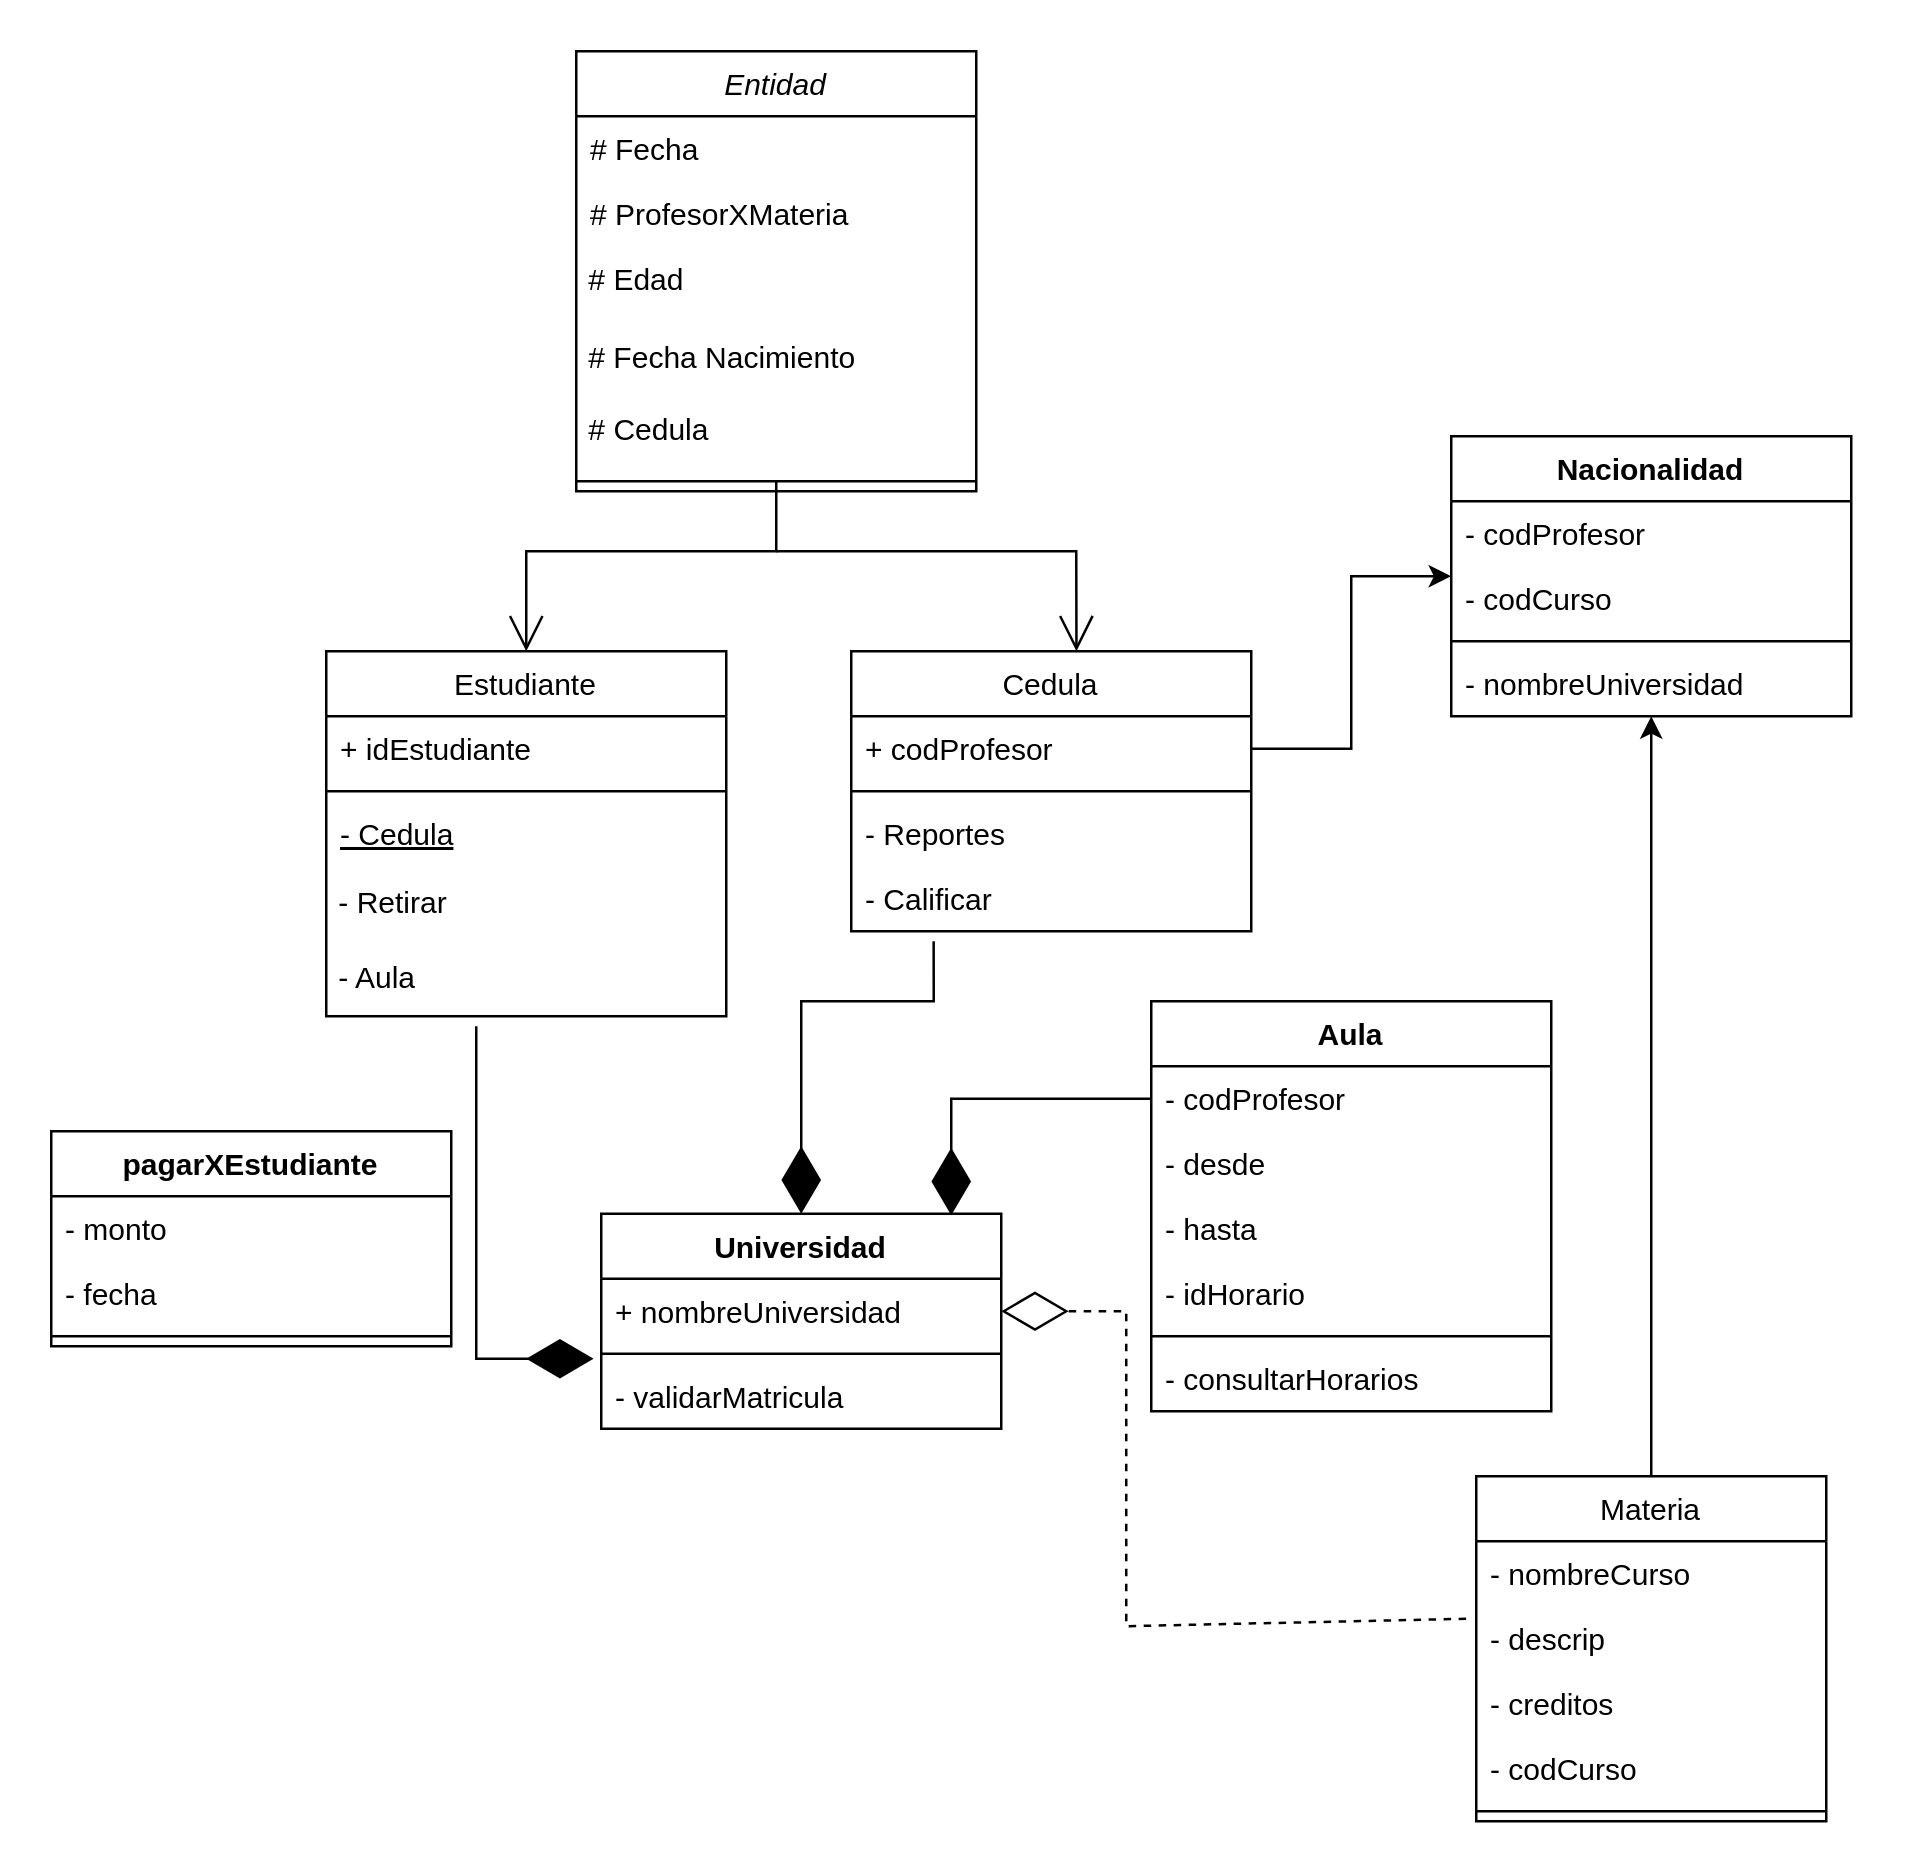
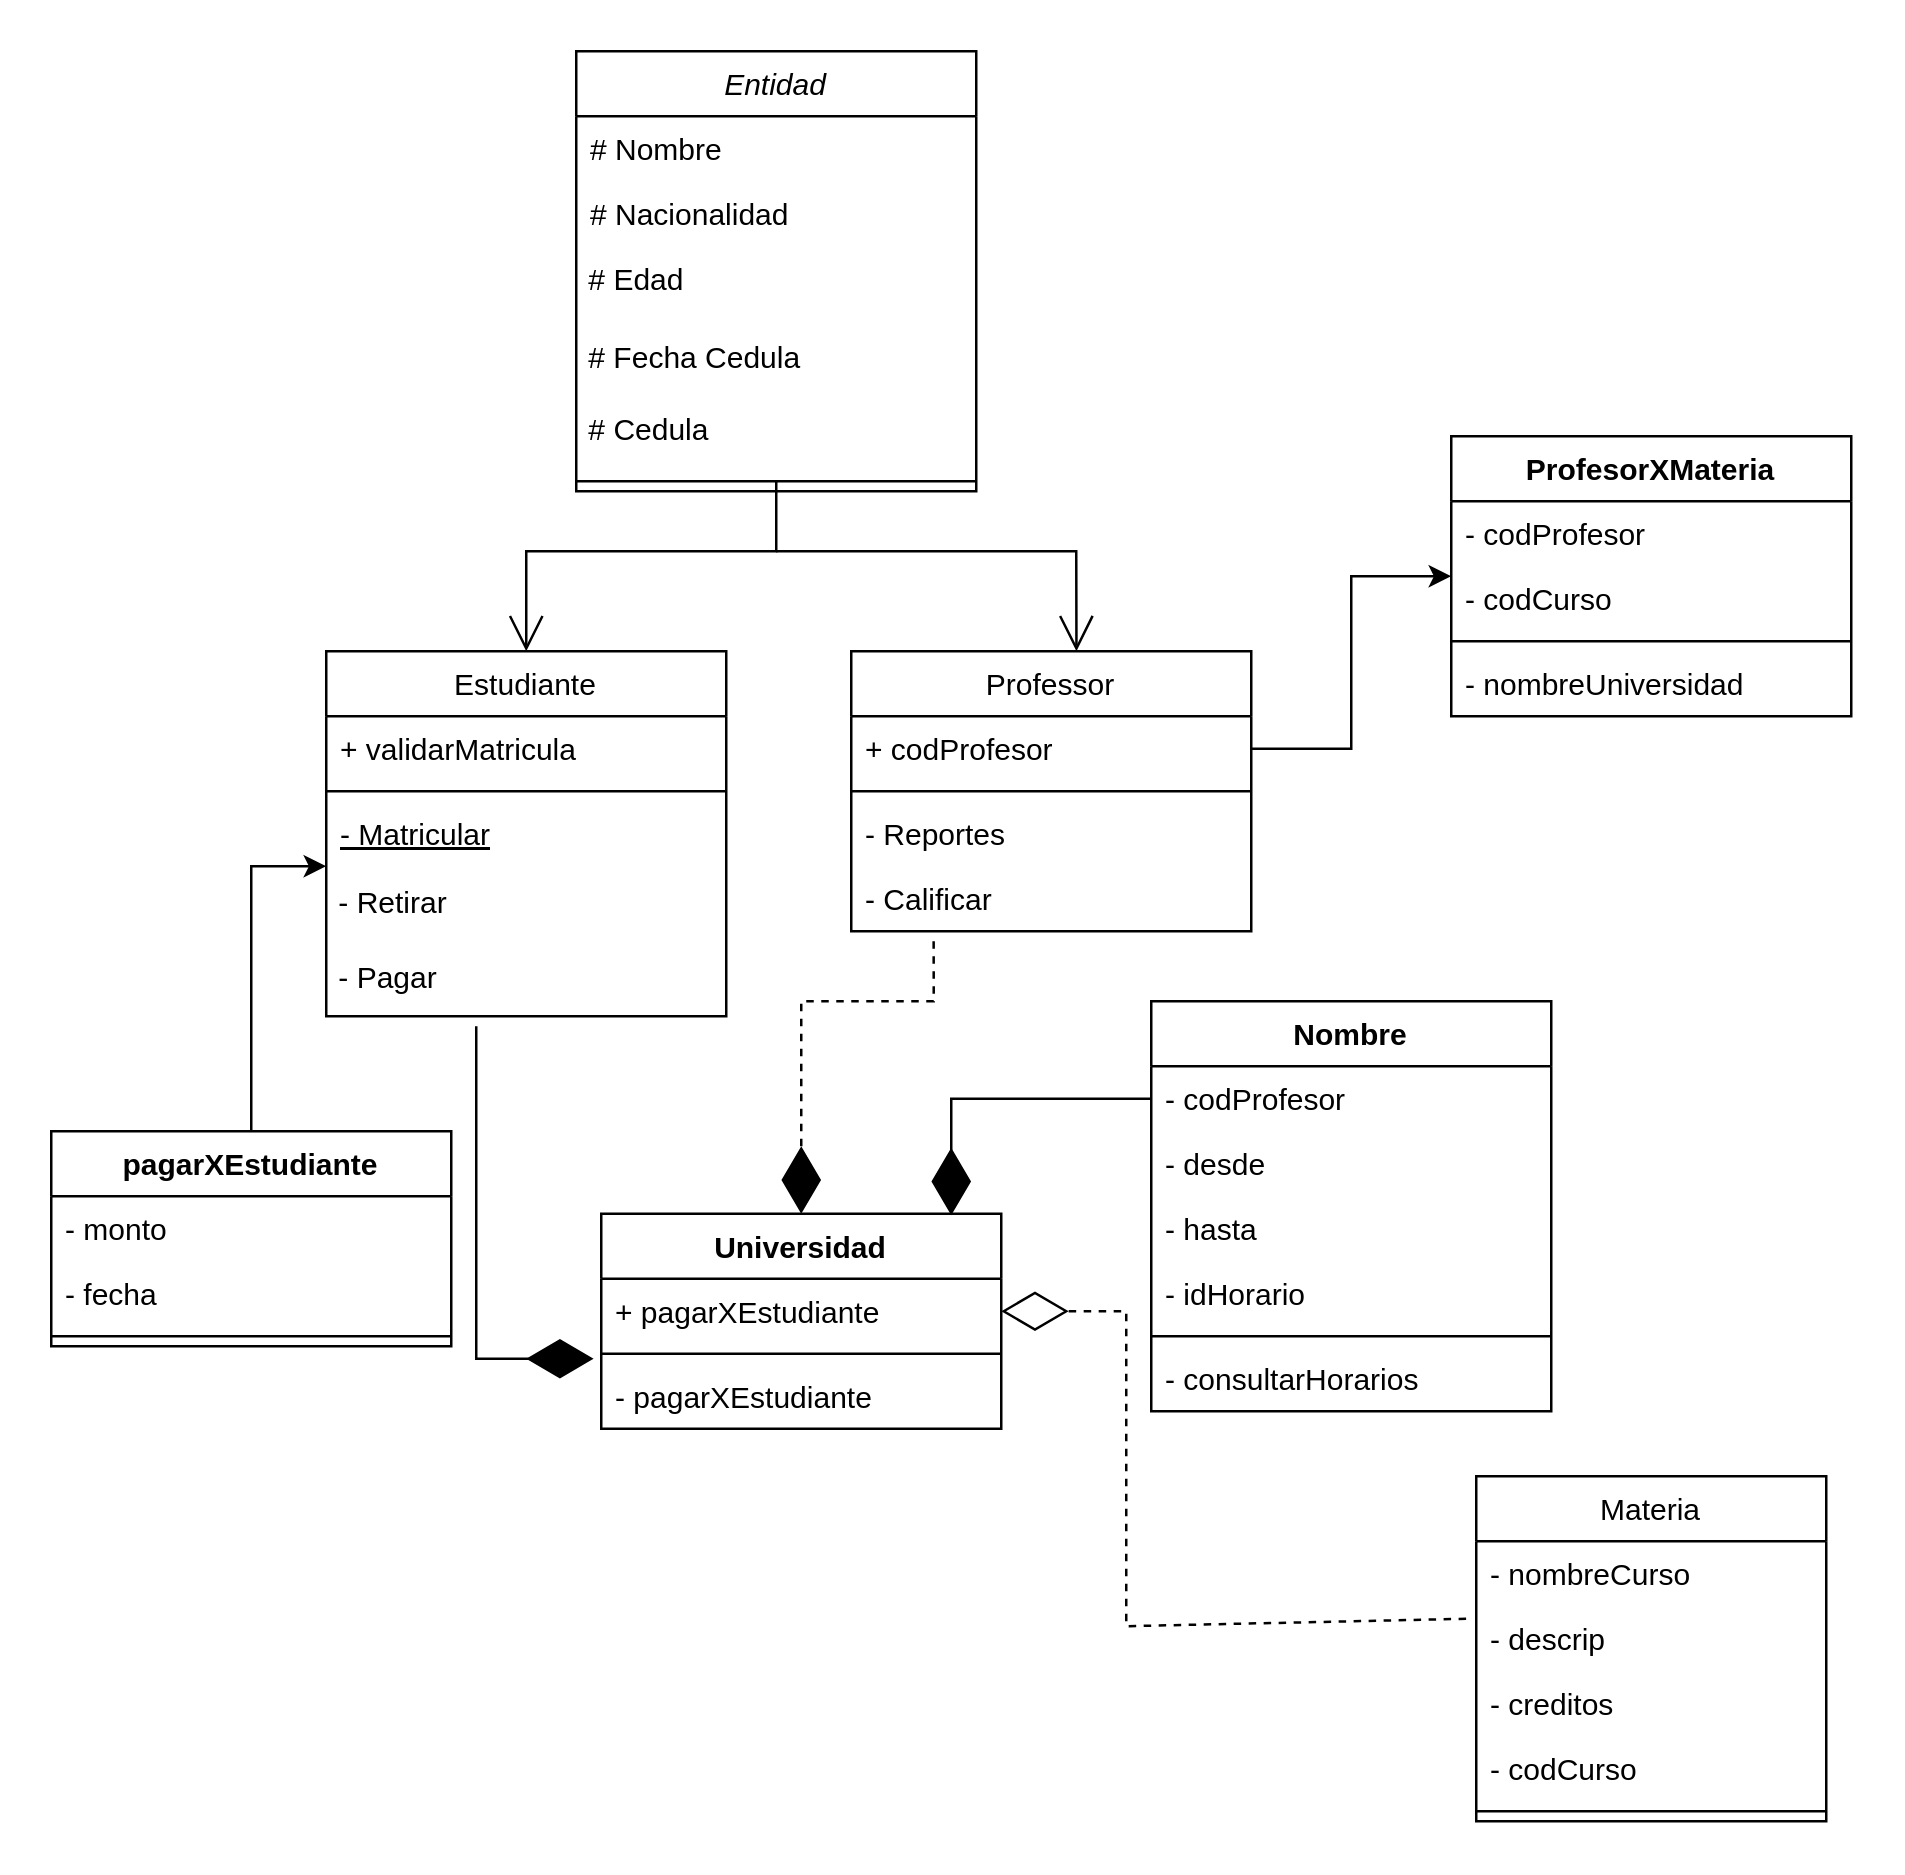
(645, 150) -> (653, 150)
(737, 215) -> (696, 215)
(721, 359) -> (691, 359)
(1650, 470) -> (1650, 470)
(1050, 685) -> (1050, 685)
(446, 750) -> (472, 750)
(399, 835) -> (429, 835)
none -> (251, 969)
(374, 979) -> (386, 979)
(821, 1001) -> (821, 1001)
(1350, 1035) -> (1350, 1035)
(1651, 1103) -> none
(763, 1313) -> (758, 1313)
(747, 1398) -> (758, 1398)
